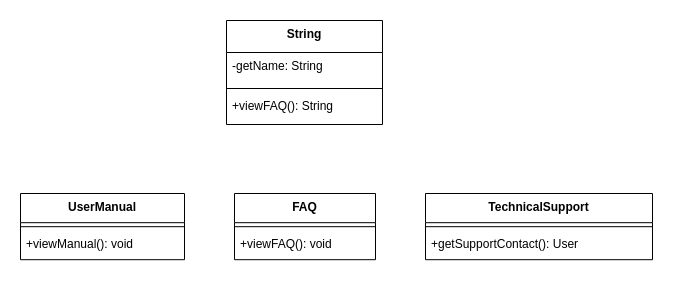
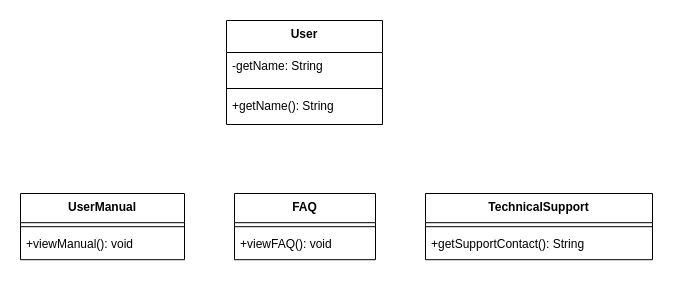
(304, 34) -> (304, 34)
(286, 106) -> (288, 106)
(515, 244) -> (520, 244)
